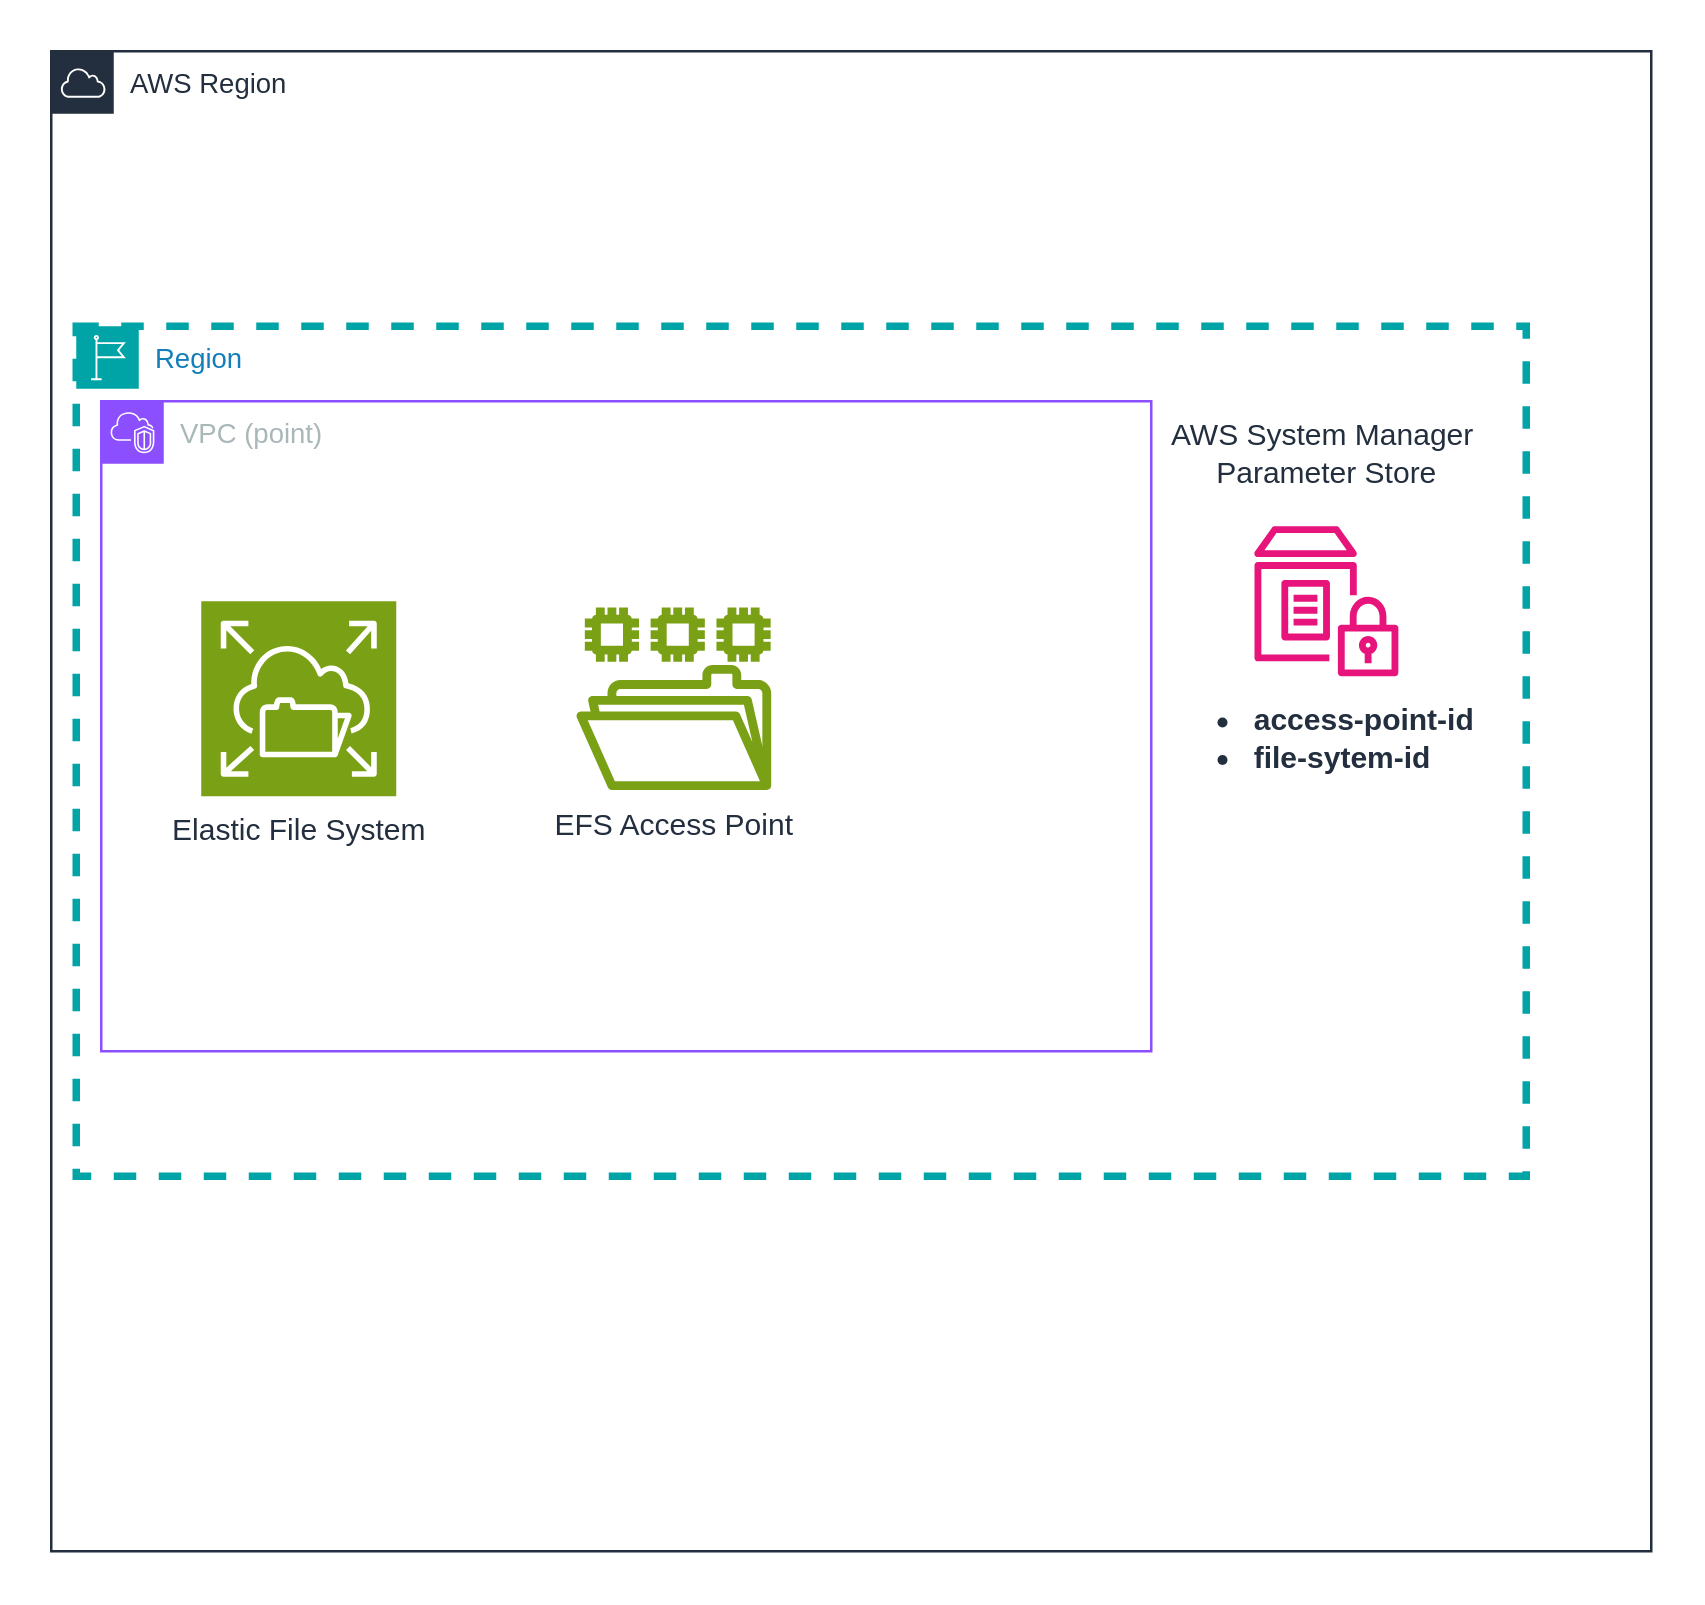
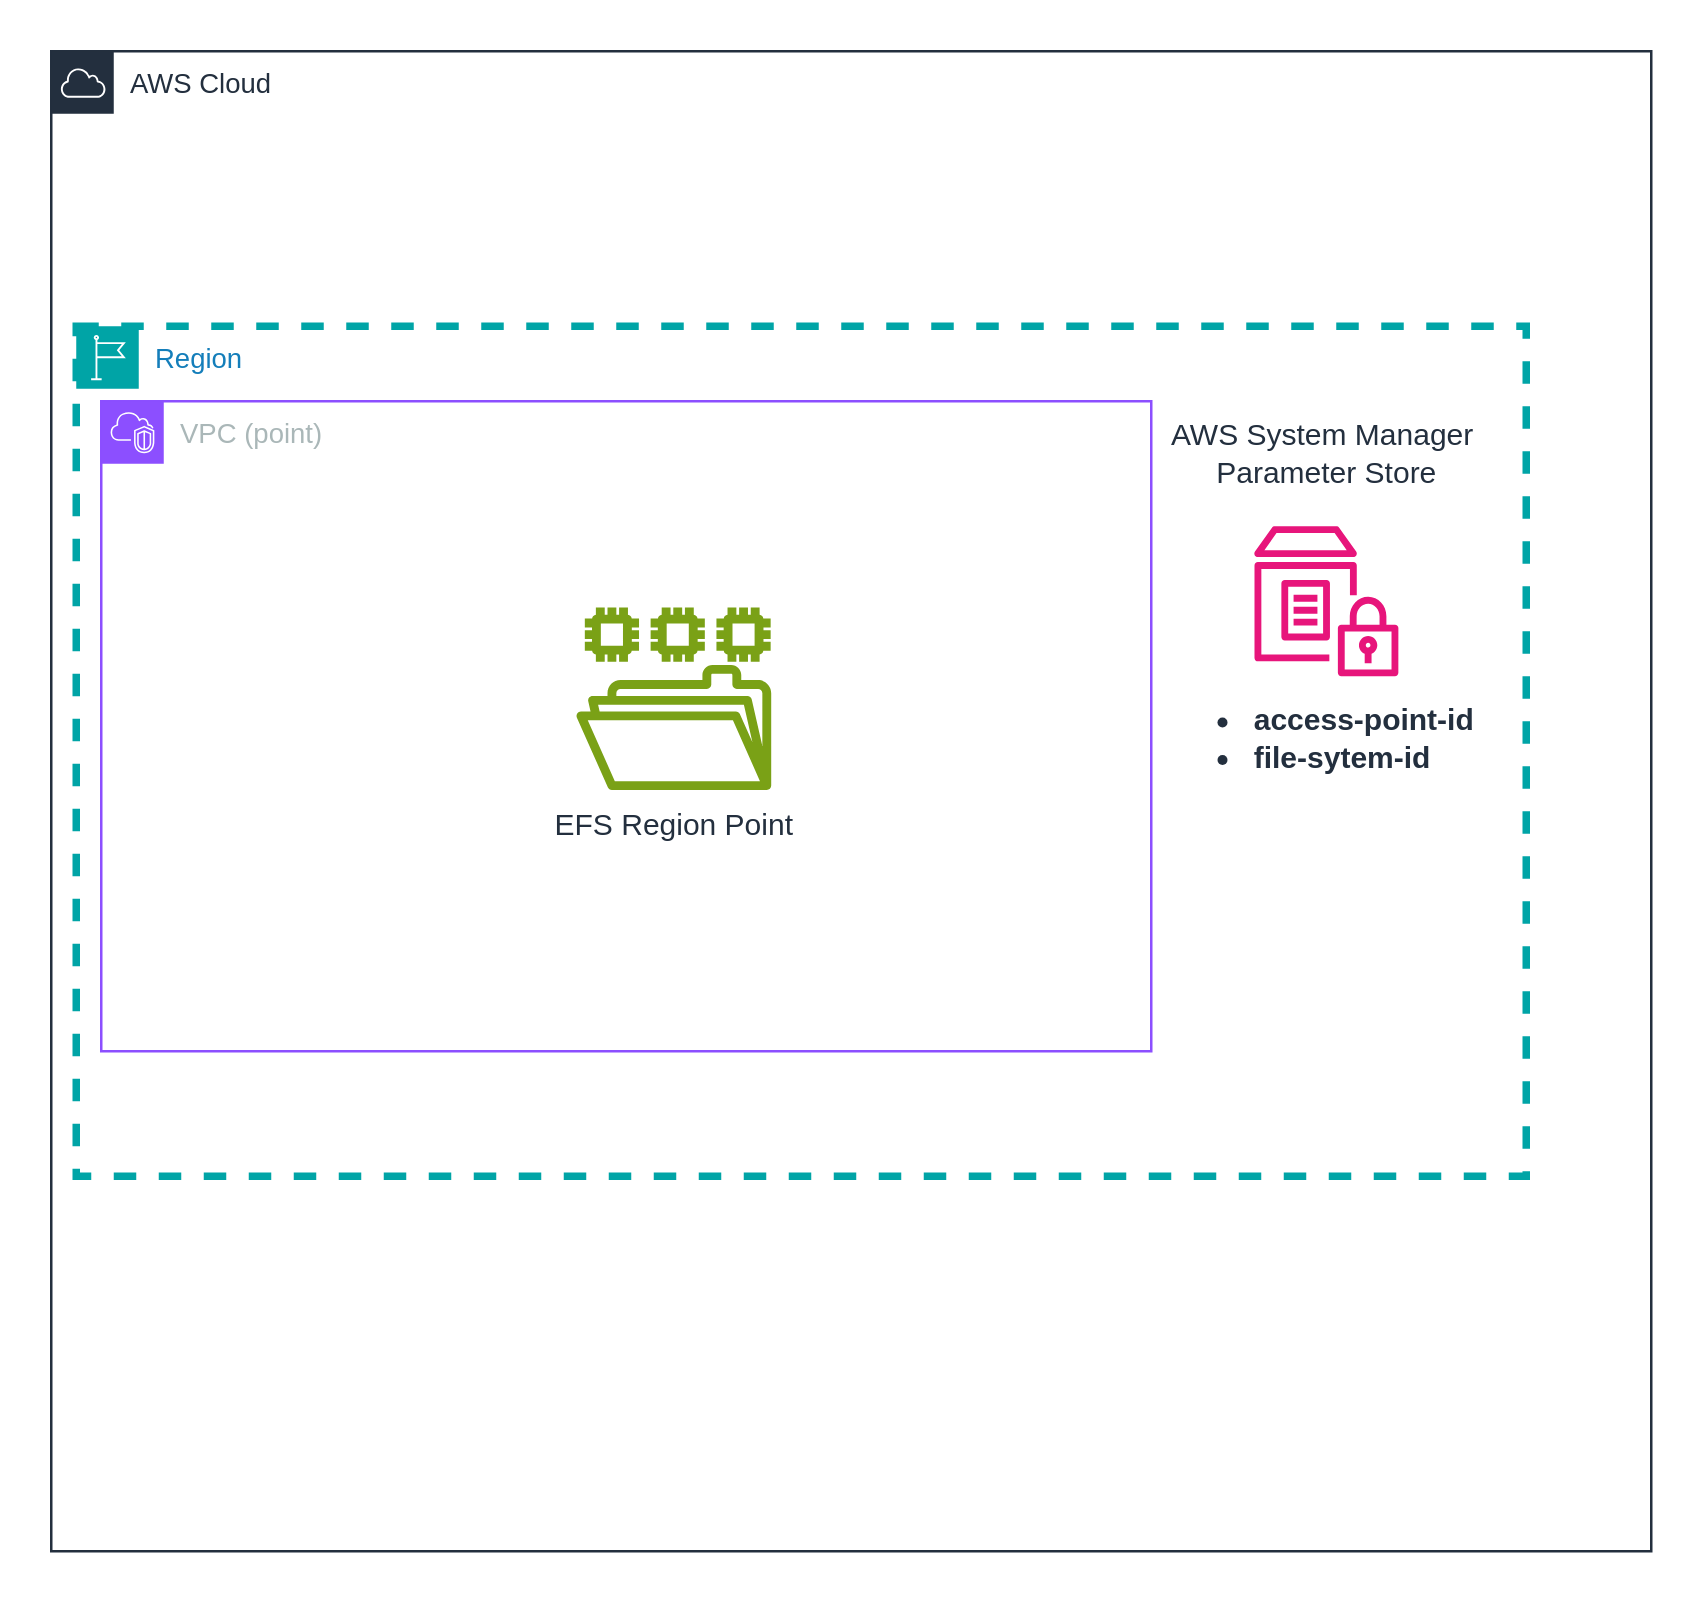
(201, 85) -> (193, 85)
(299, 699) -> none
(675, 827) -> (675, 827)
